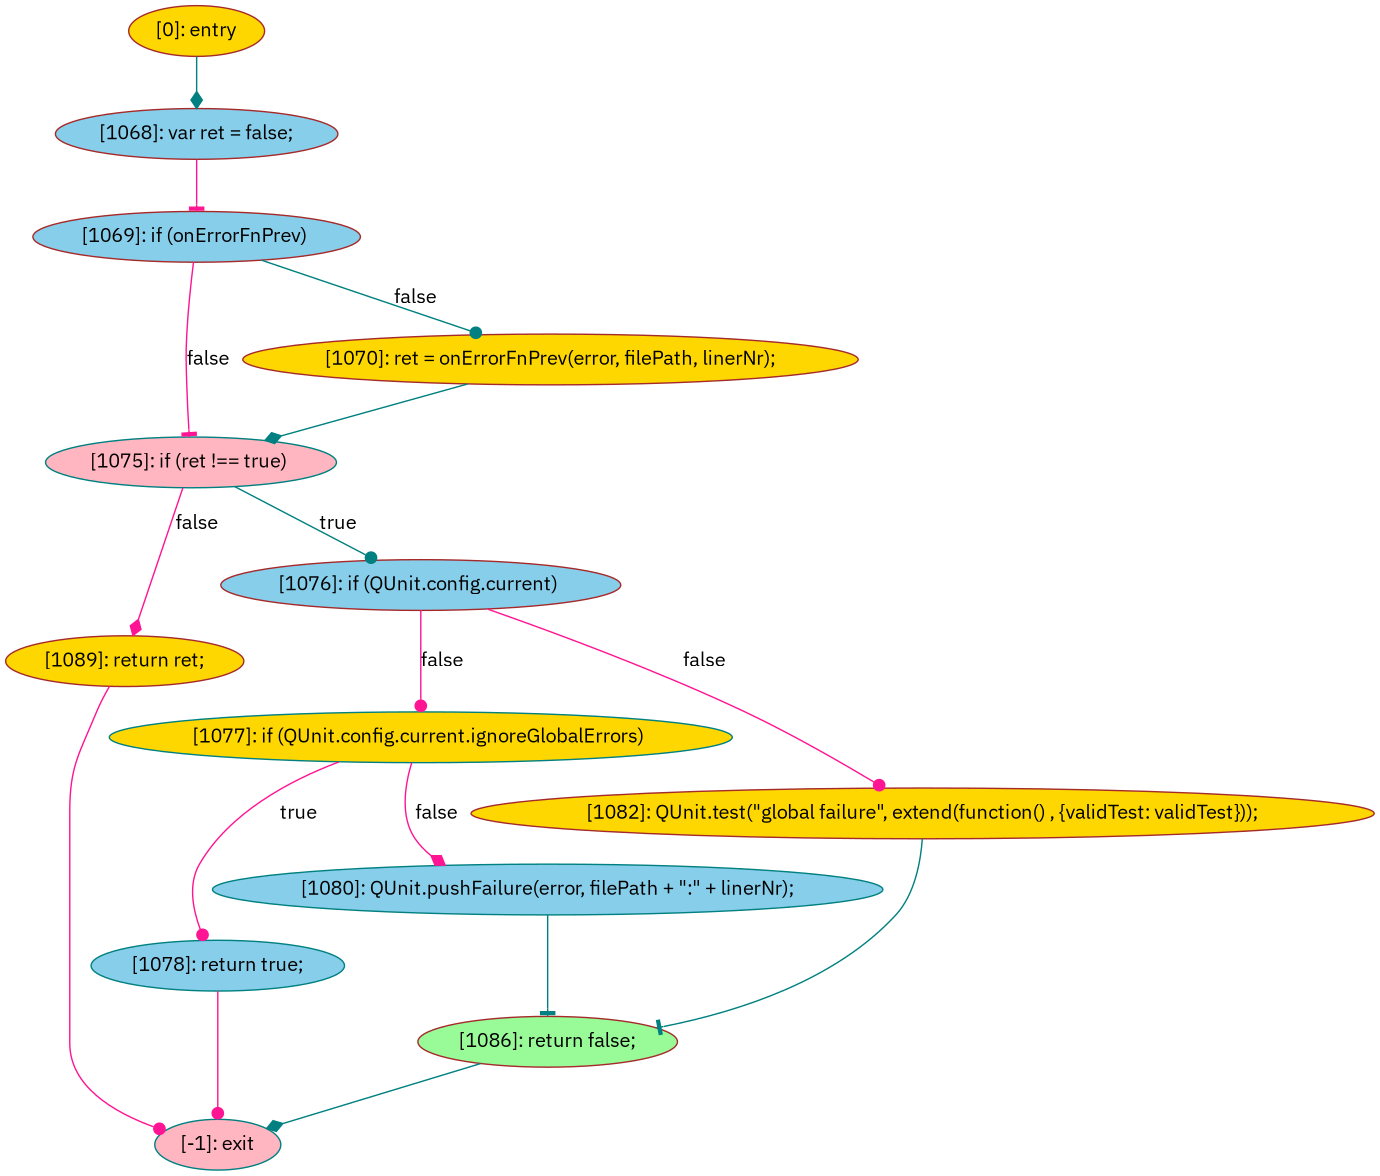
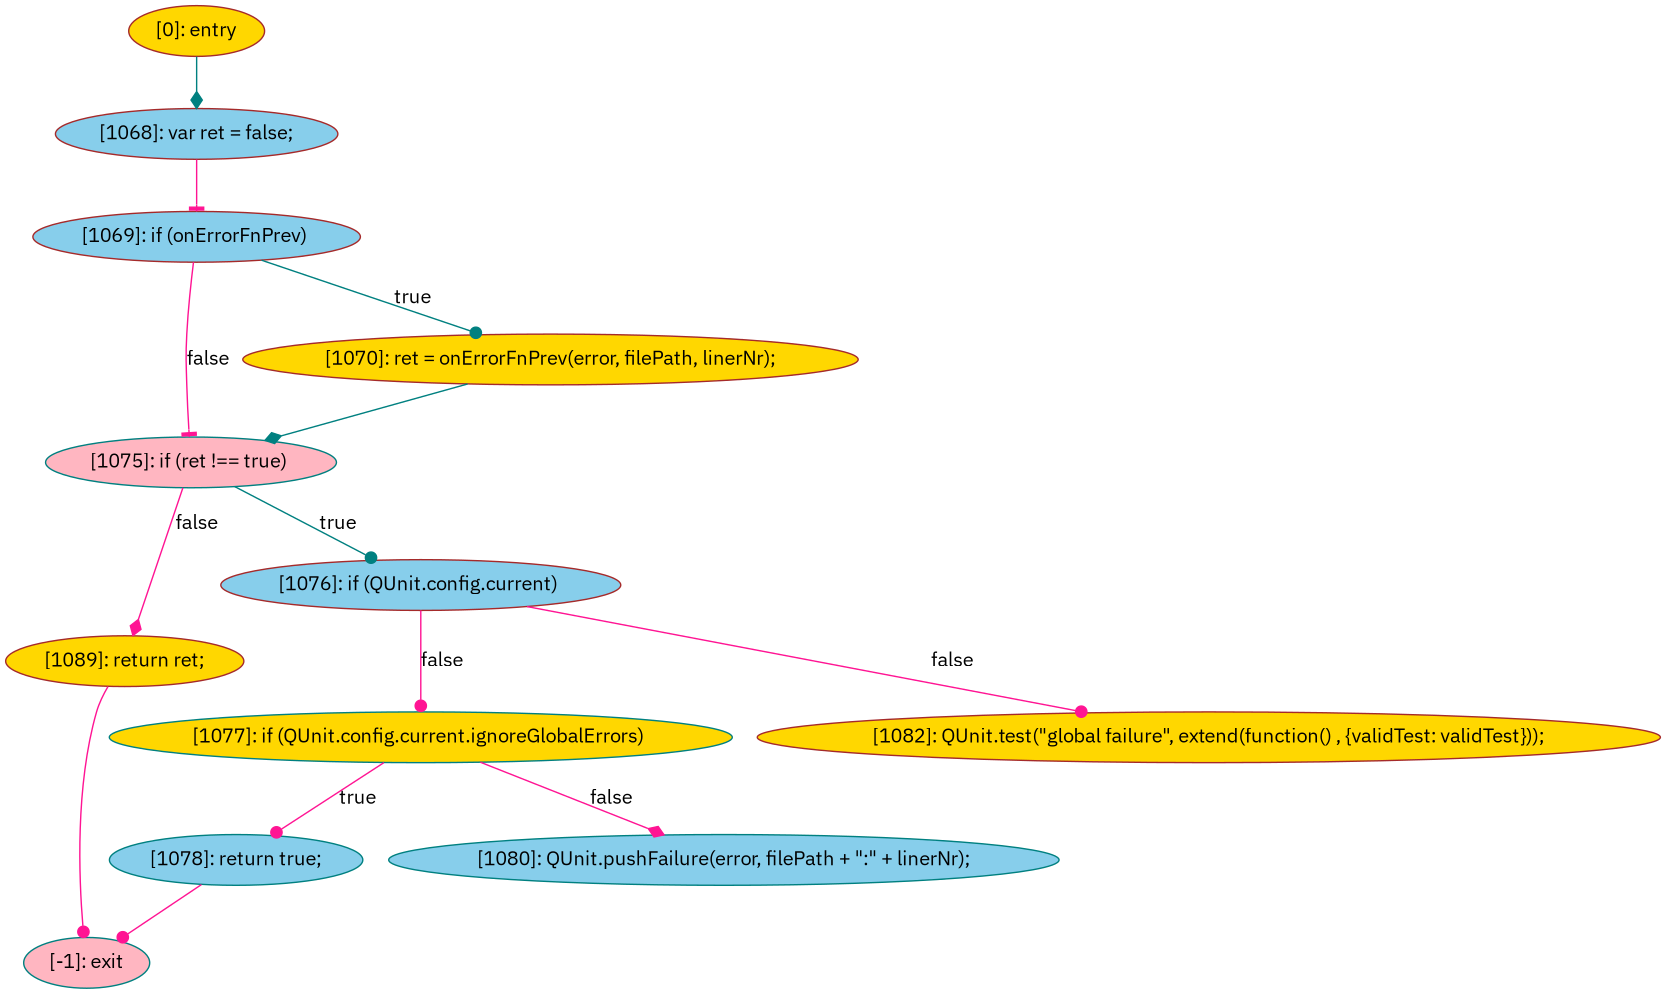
(416, 298) -> (413, 298)
(548, 1042) -> none
